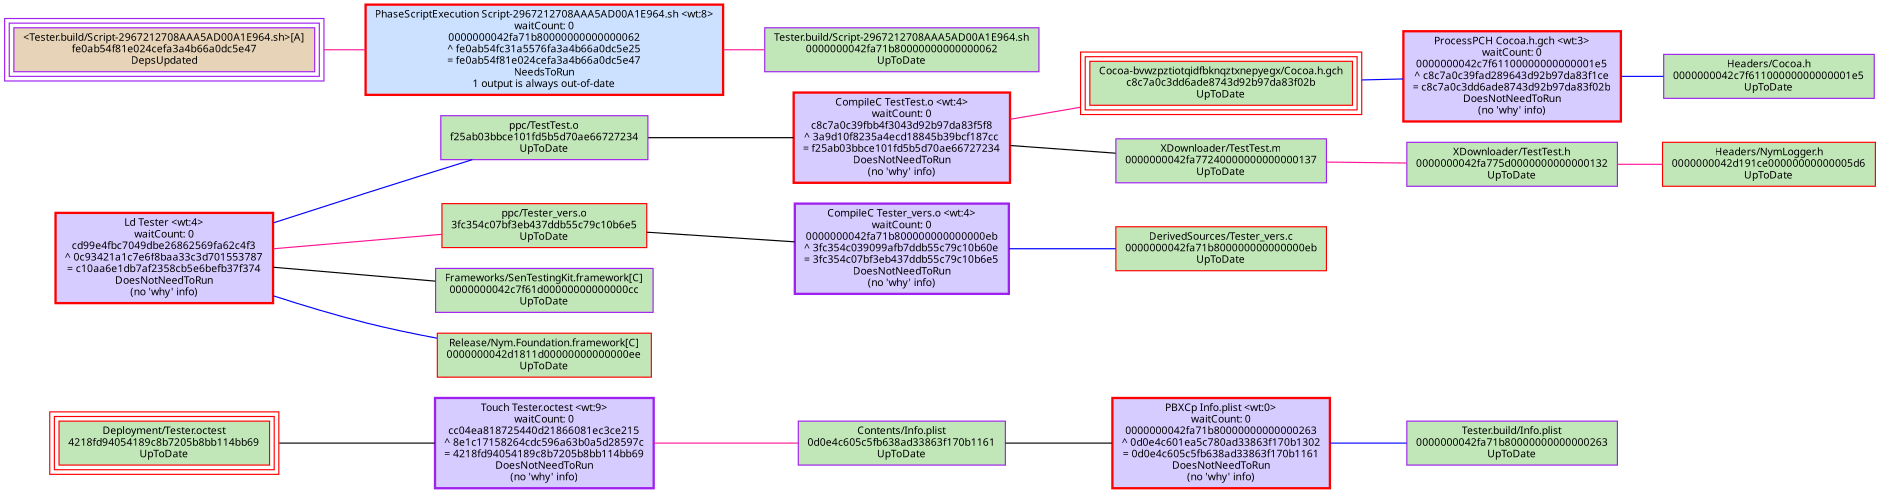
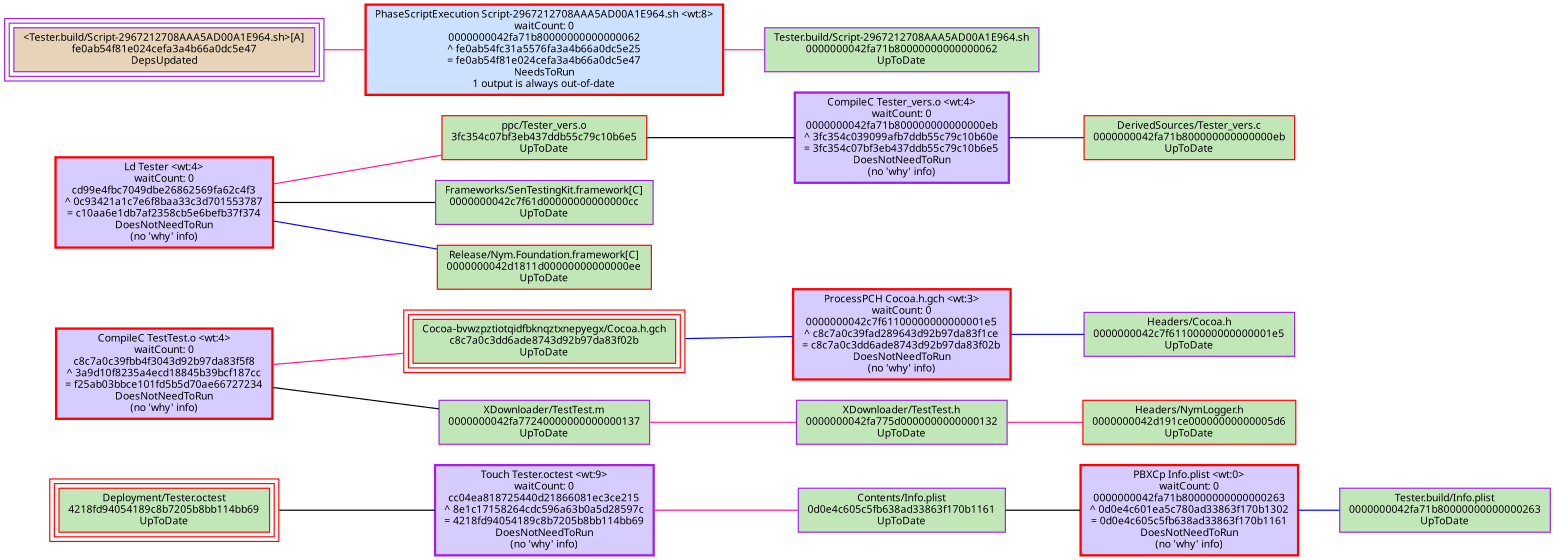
(544, 138) -> none
